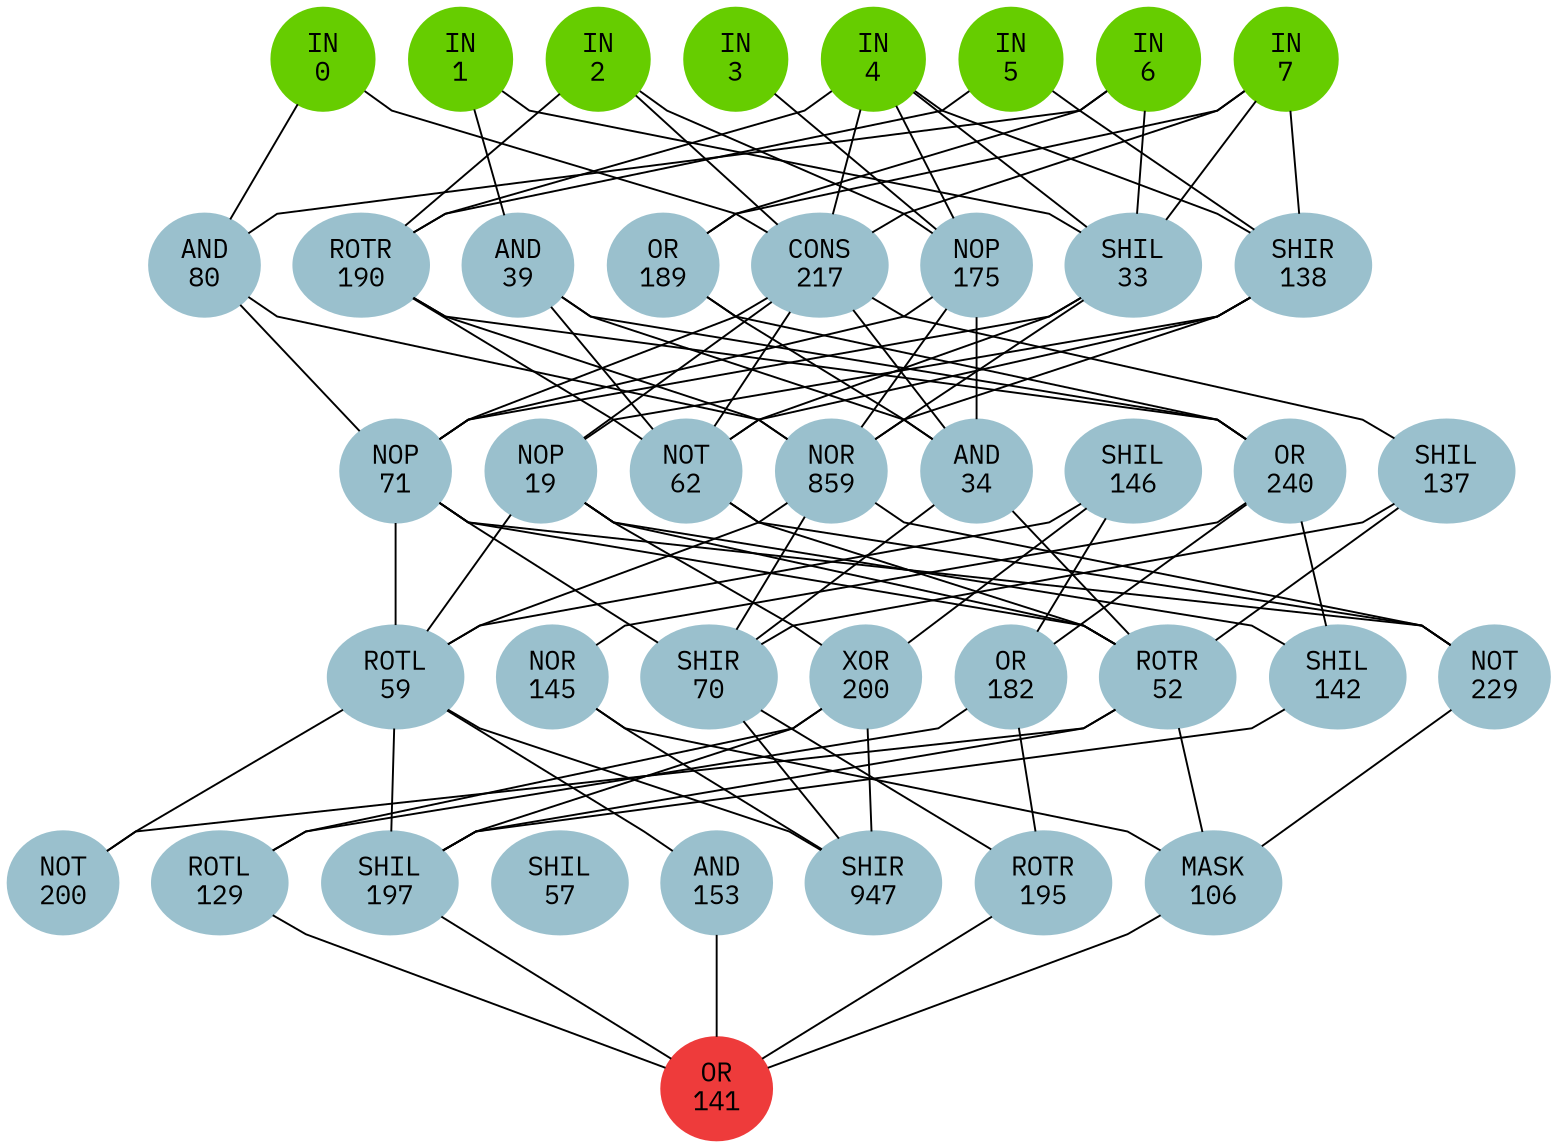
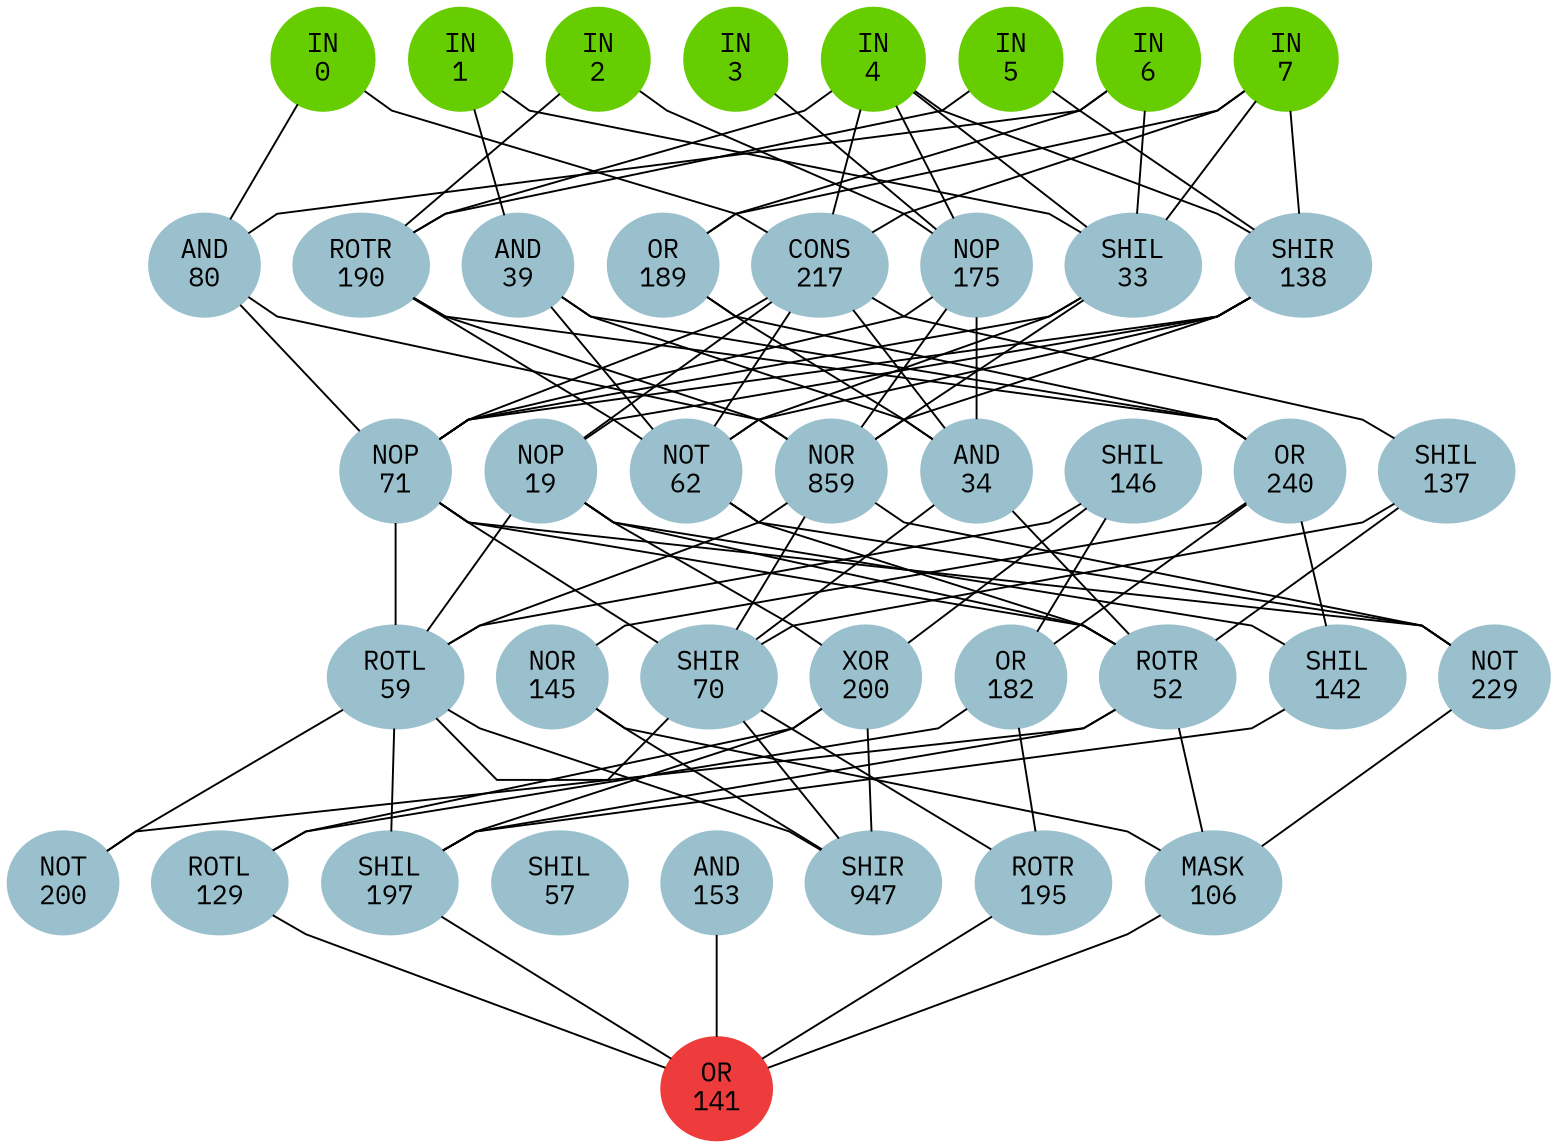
(717, 170) -> none
none -> (844, 368)
(538, 766) -> (496, 779)
